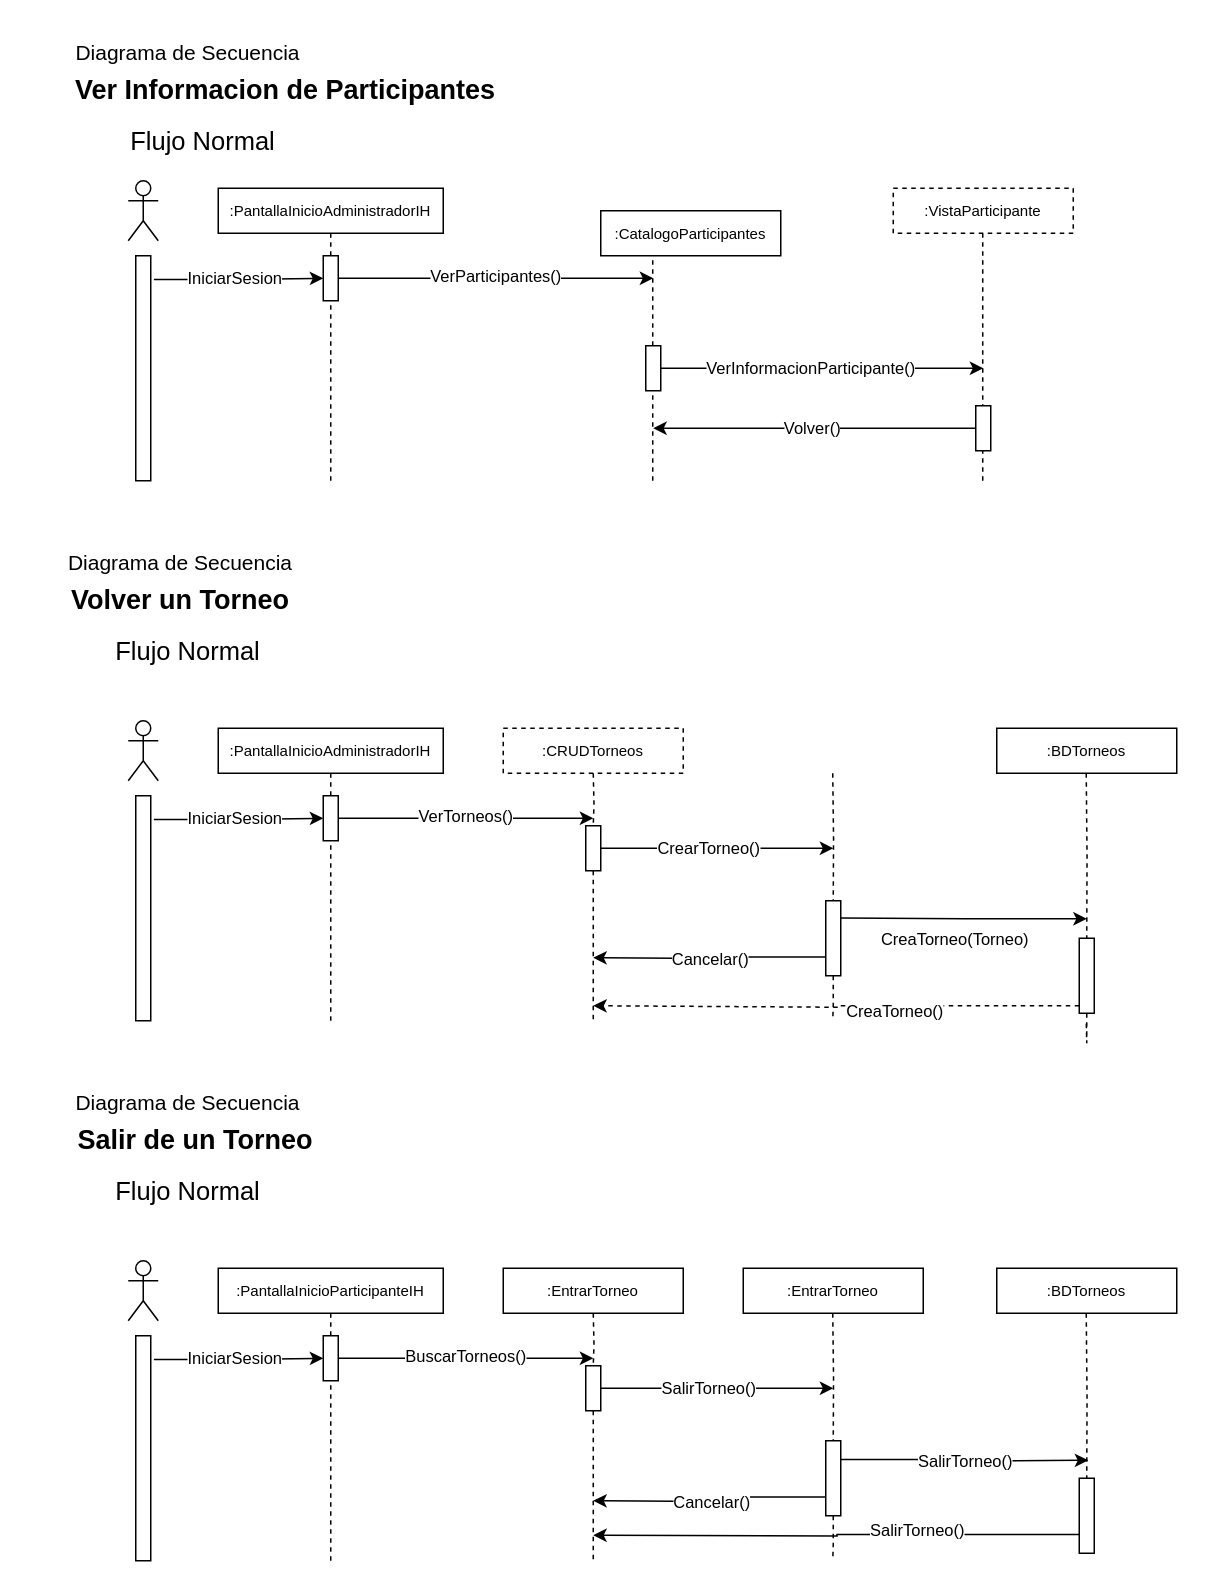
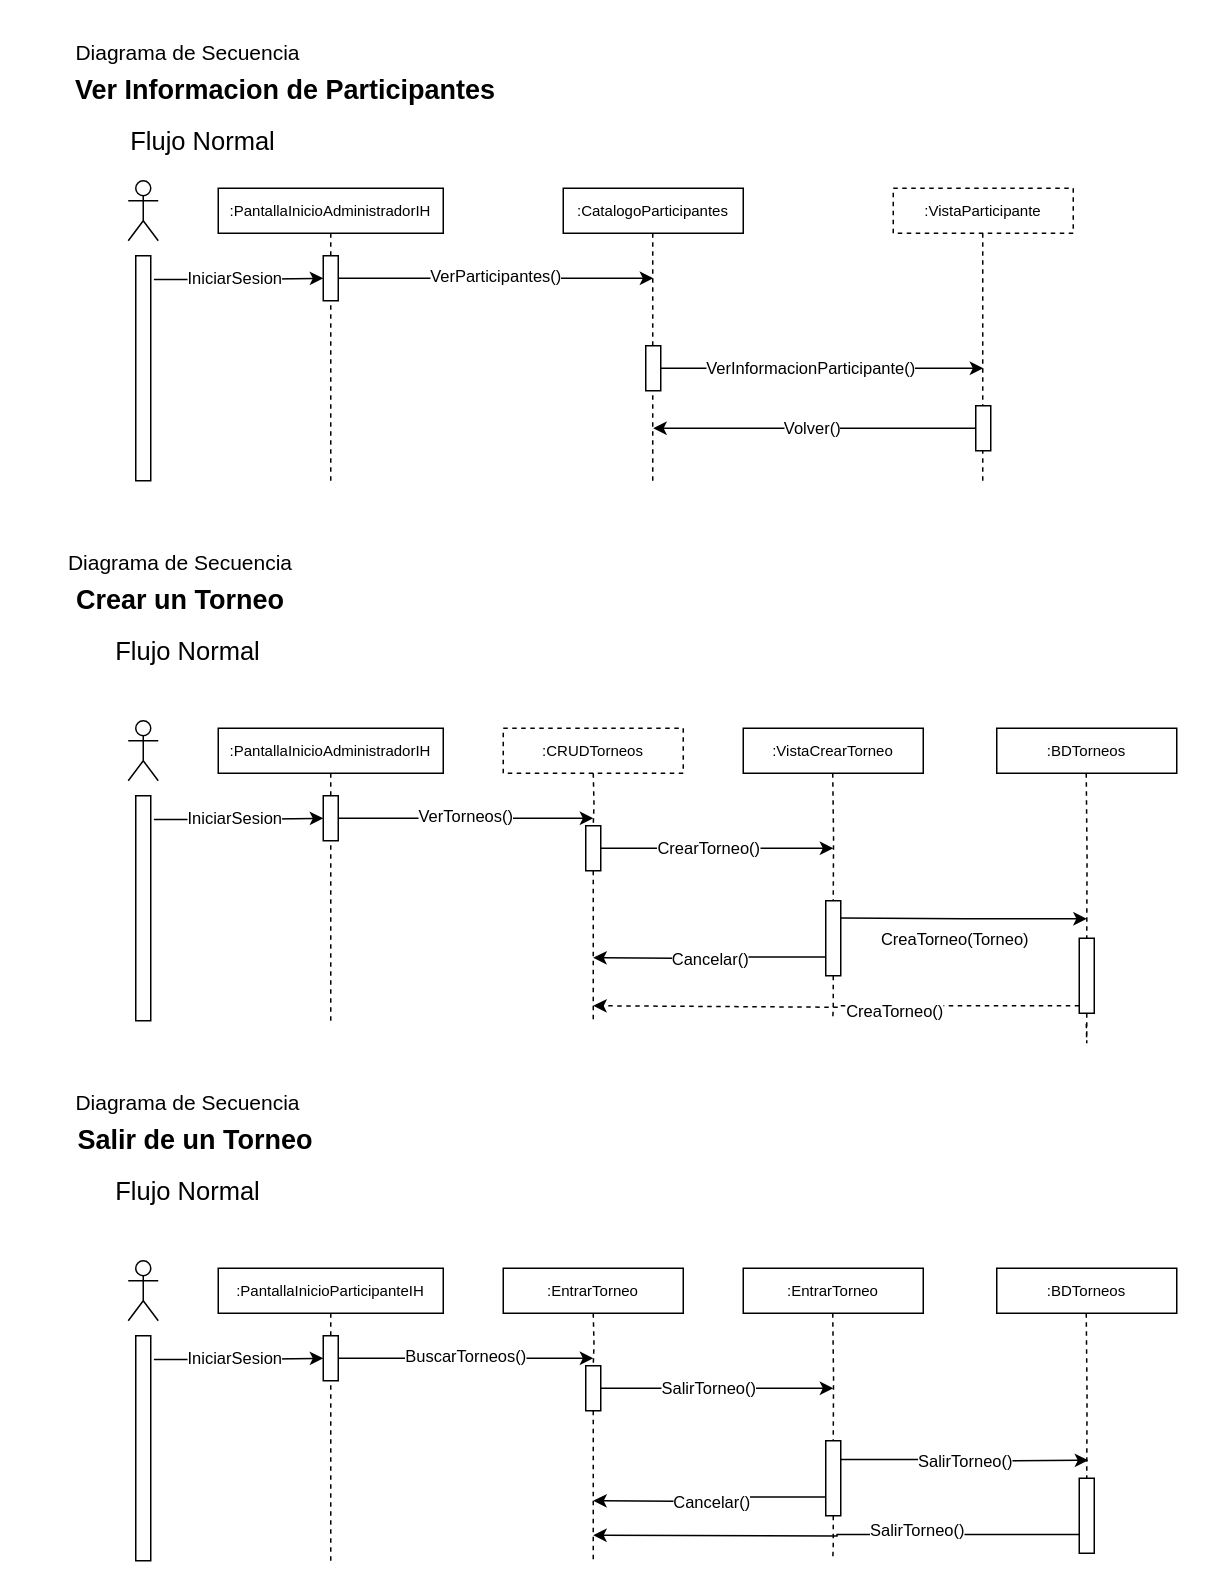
(691, 233) -> (653, 211)
(181, 601) -> (181, 601)
none -> (833, 751)
